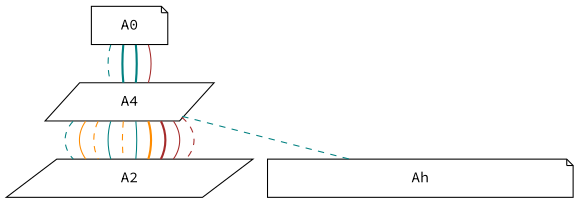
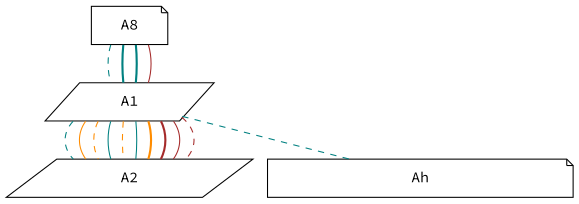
(130, 25) -> (130, 25)
(130, 102) -> (130, 102)
